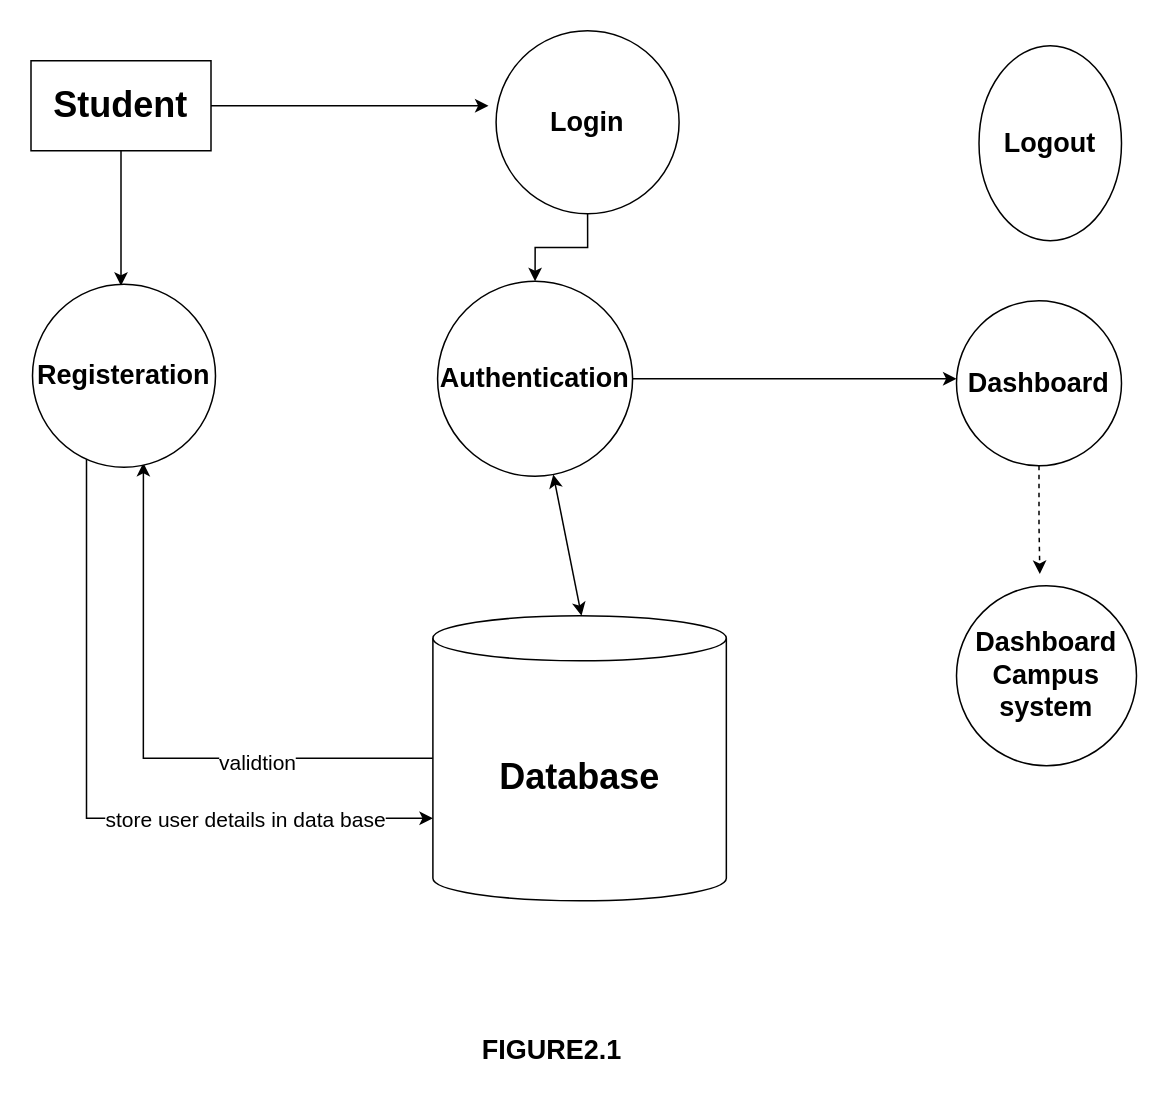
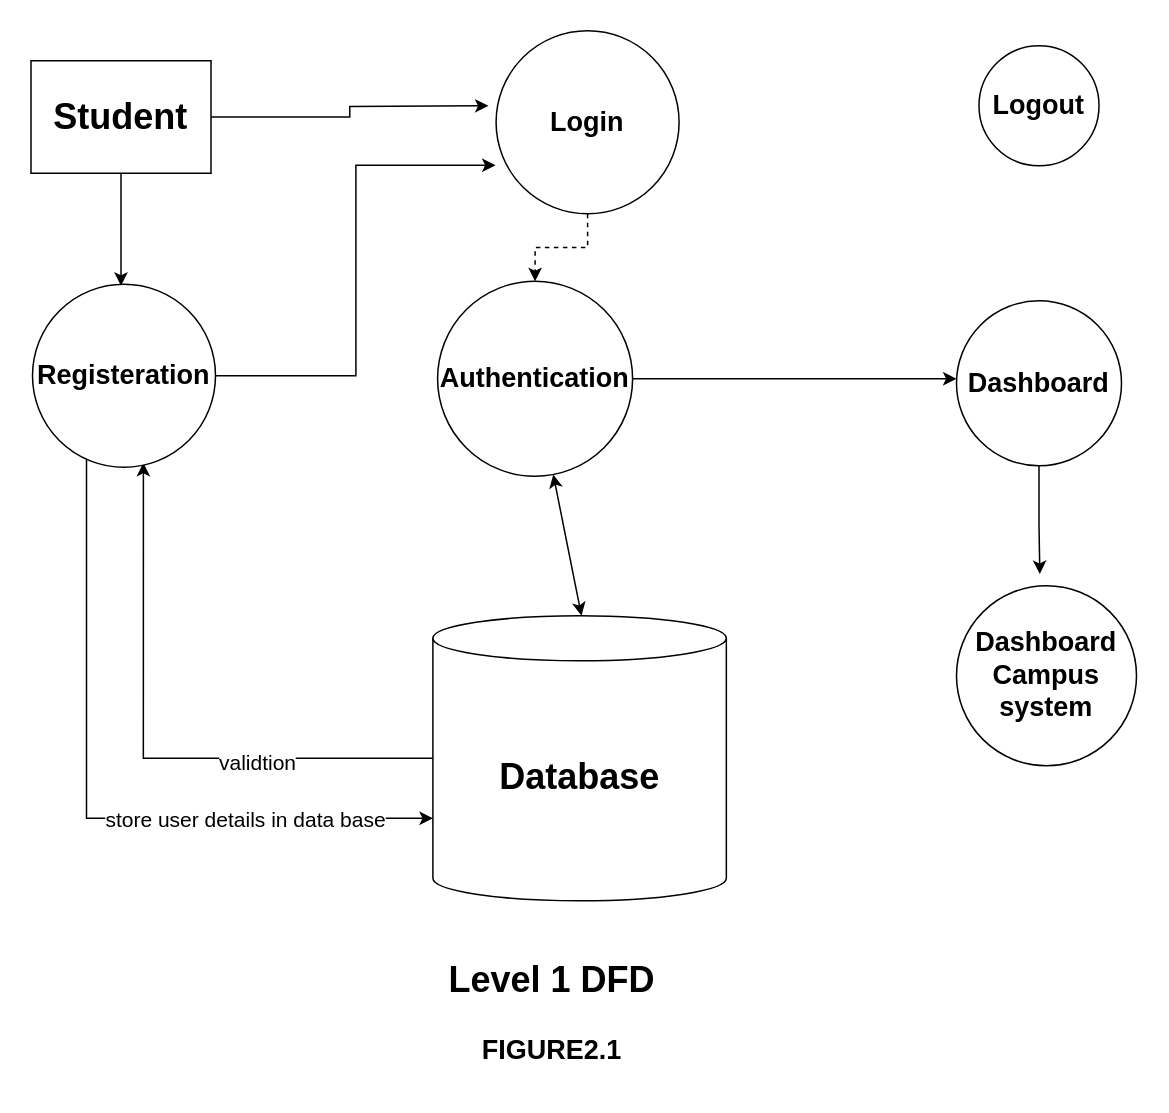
(121, 106) -> (121, 117)
(1050, 143) -> (1039, 106)
(566, 248) -> (566, 248)
none -> (356, 276)
(1039, 516) -> (1039, 516)
none -> (551, 980)
